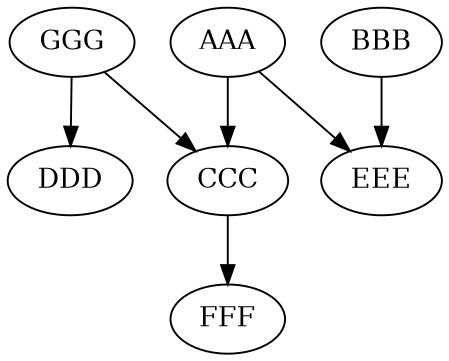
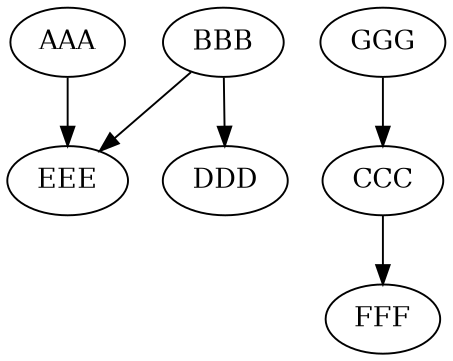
(71, 102) -> (224, 102)
(228, 102) -> none
